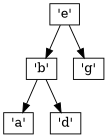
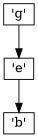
(75, 37) -> (19, 37)
(18, 123) -> none
(66, 123) -> none
